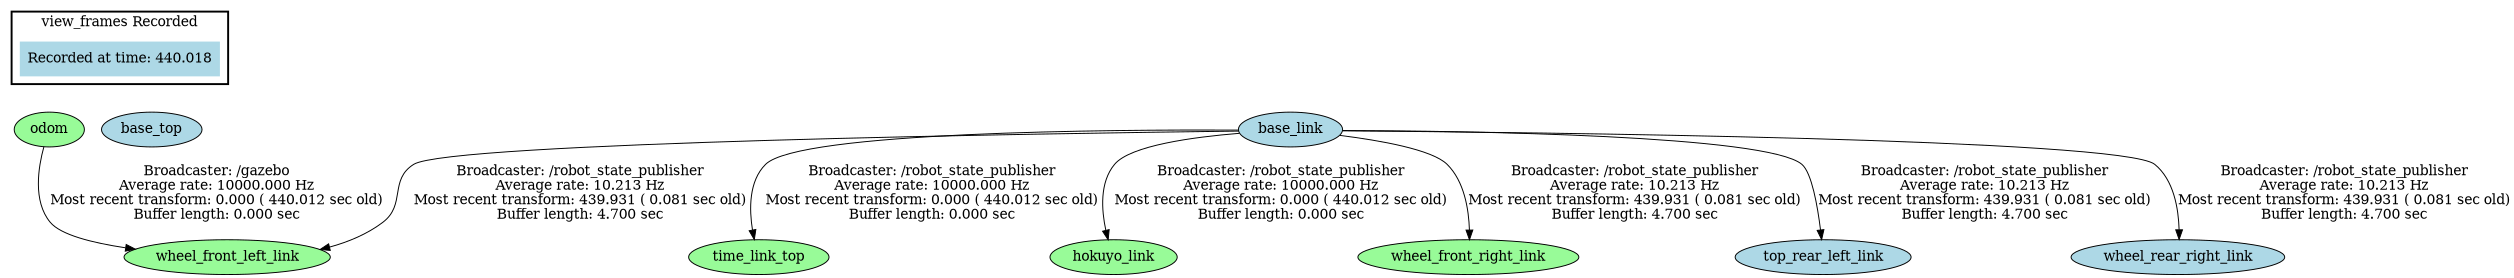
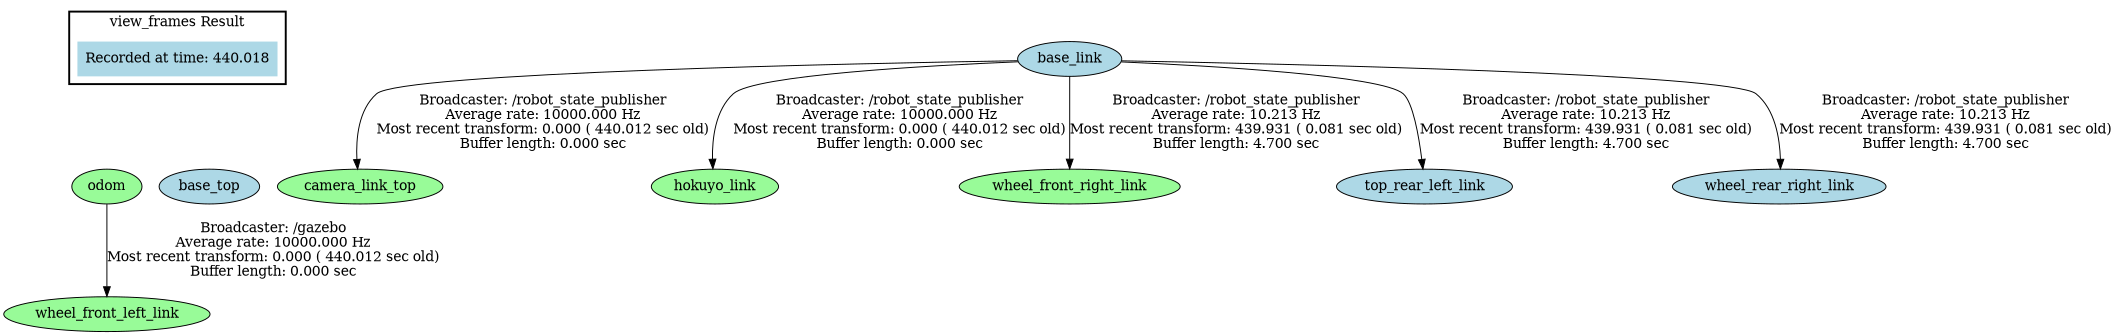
(120, 23) -> (177, 23)
(762, 141) -> none
(759, 257) -> (360, 187)
